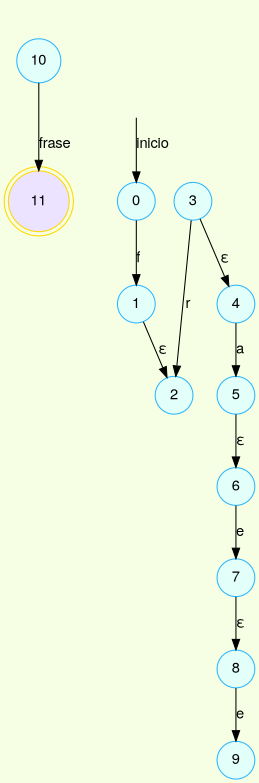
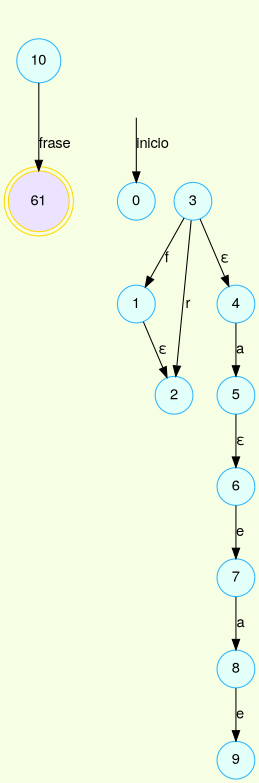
(39, 201) -> (39, 201)
(136, 247) -> (167, 248)
(241, 623) -> (241, 623)
